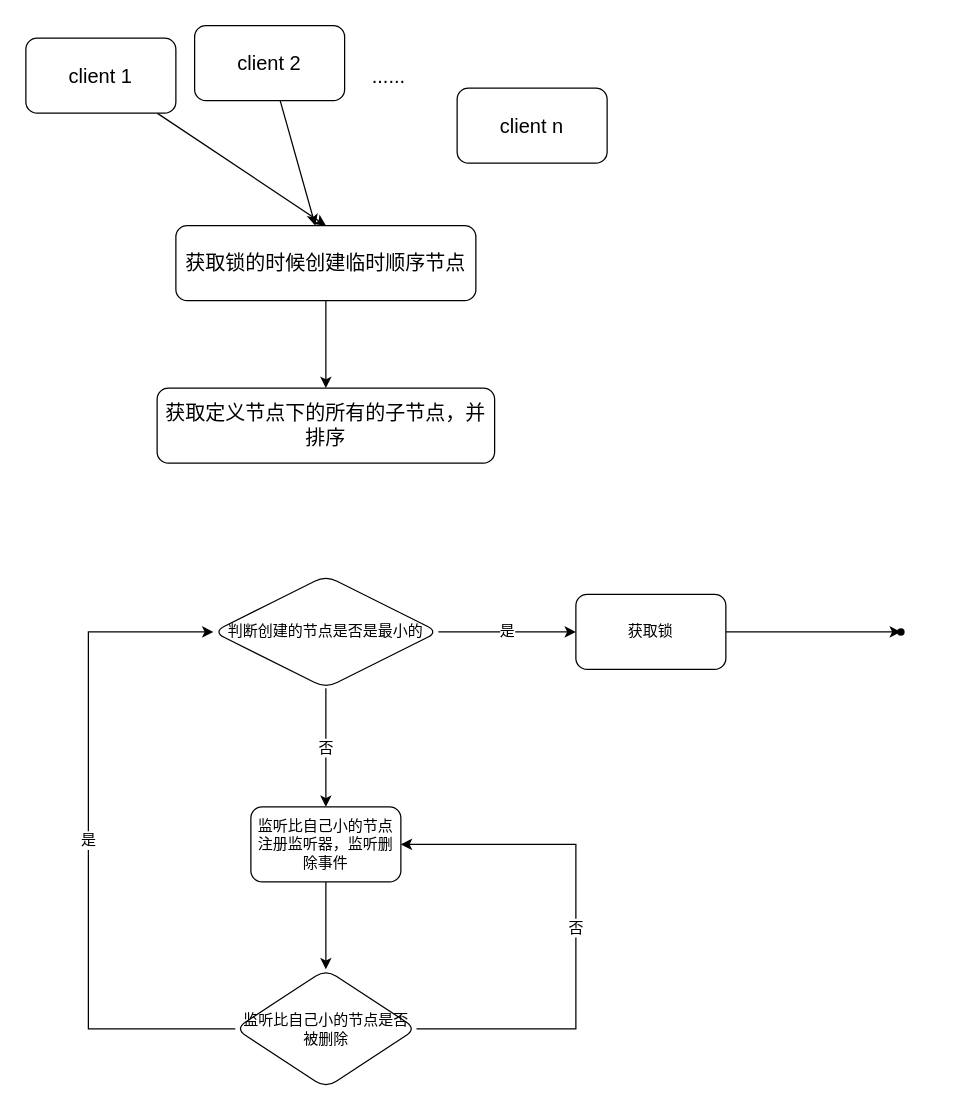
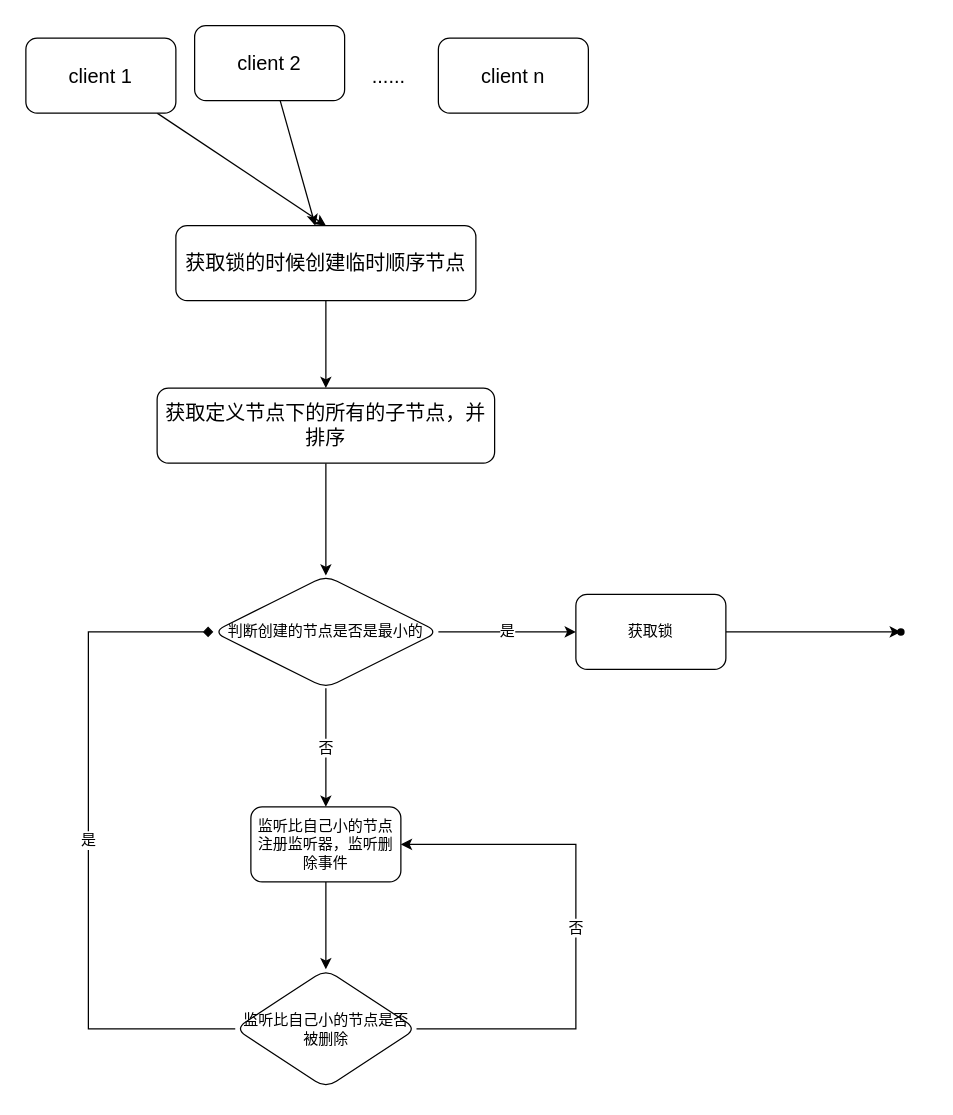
(532, 126) -> (513, 76)
none -> (326, 515)
(203, 632) -> (202, 632)
